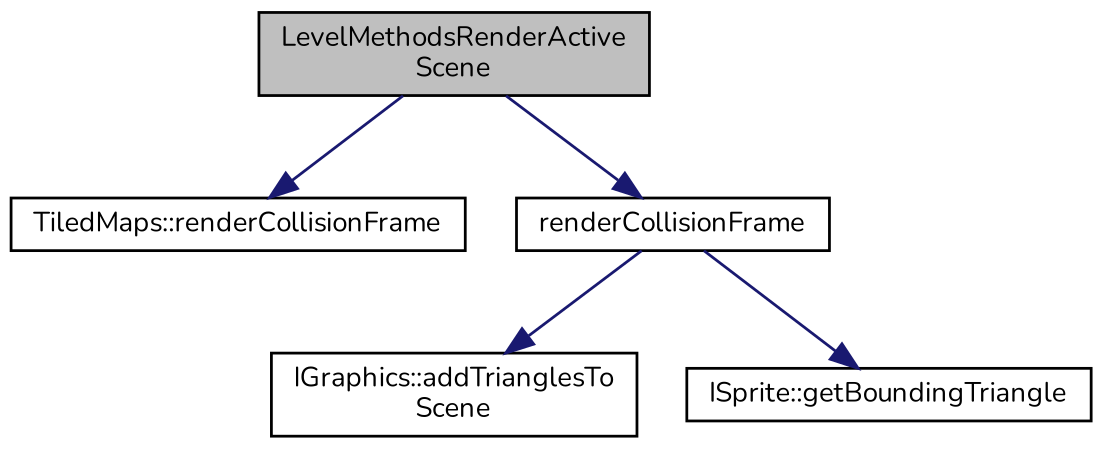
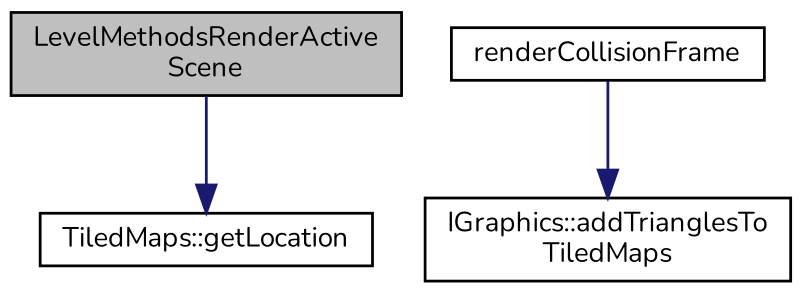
(562, 138) -> none
(238, 224) -> (206, 240)
(454, 395) -> (608, 240)
(889, 395) -> none
